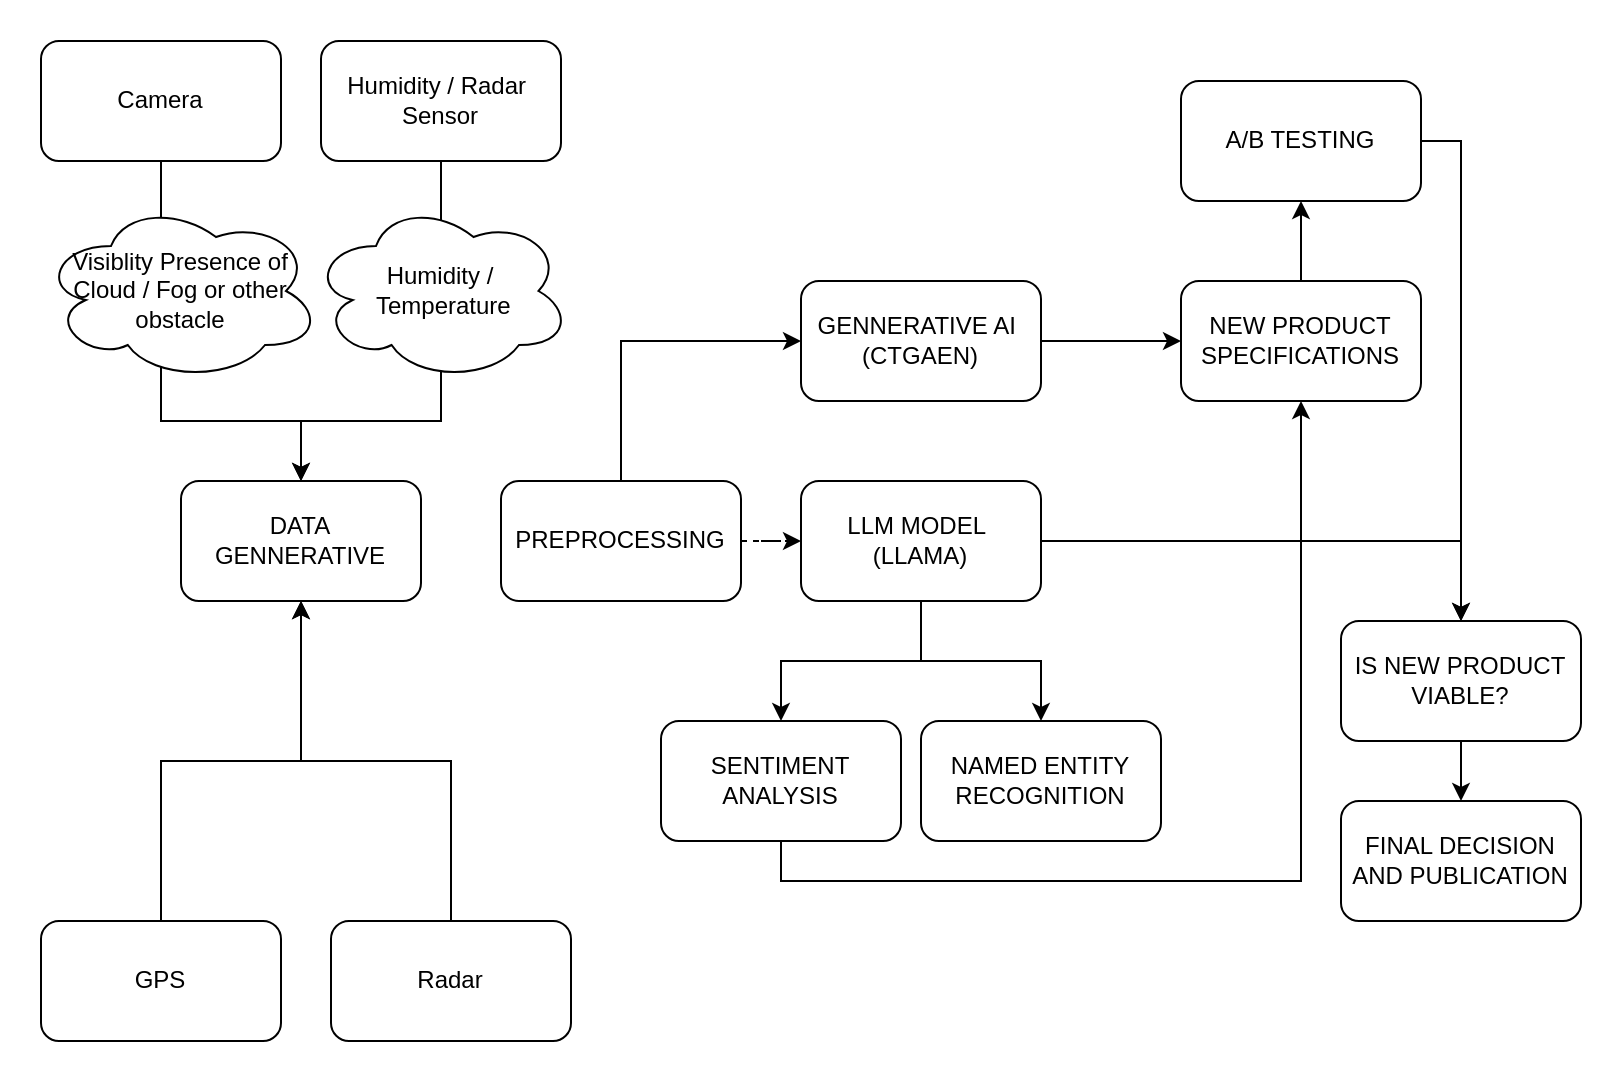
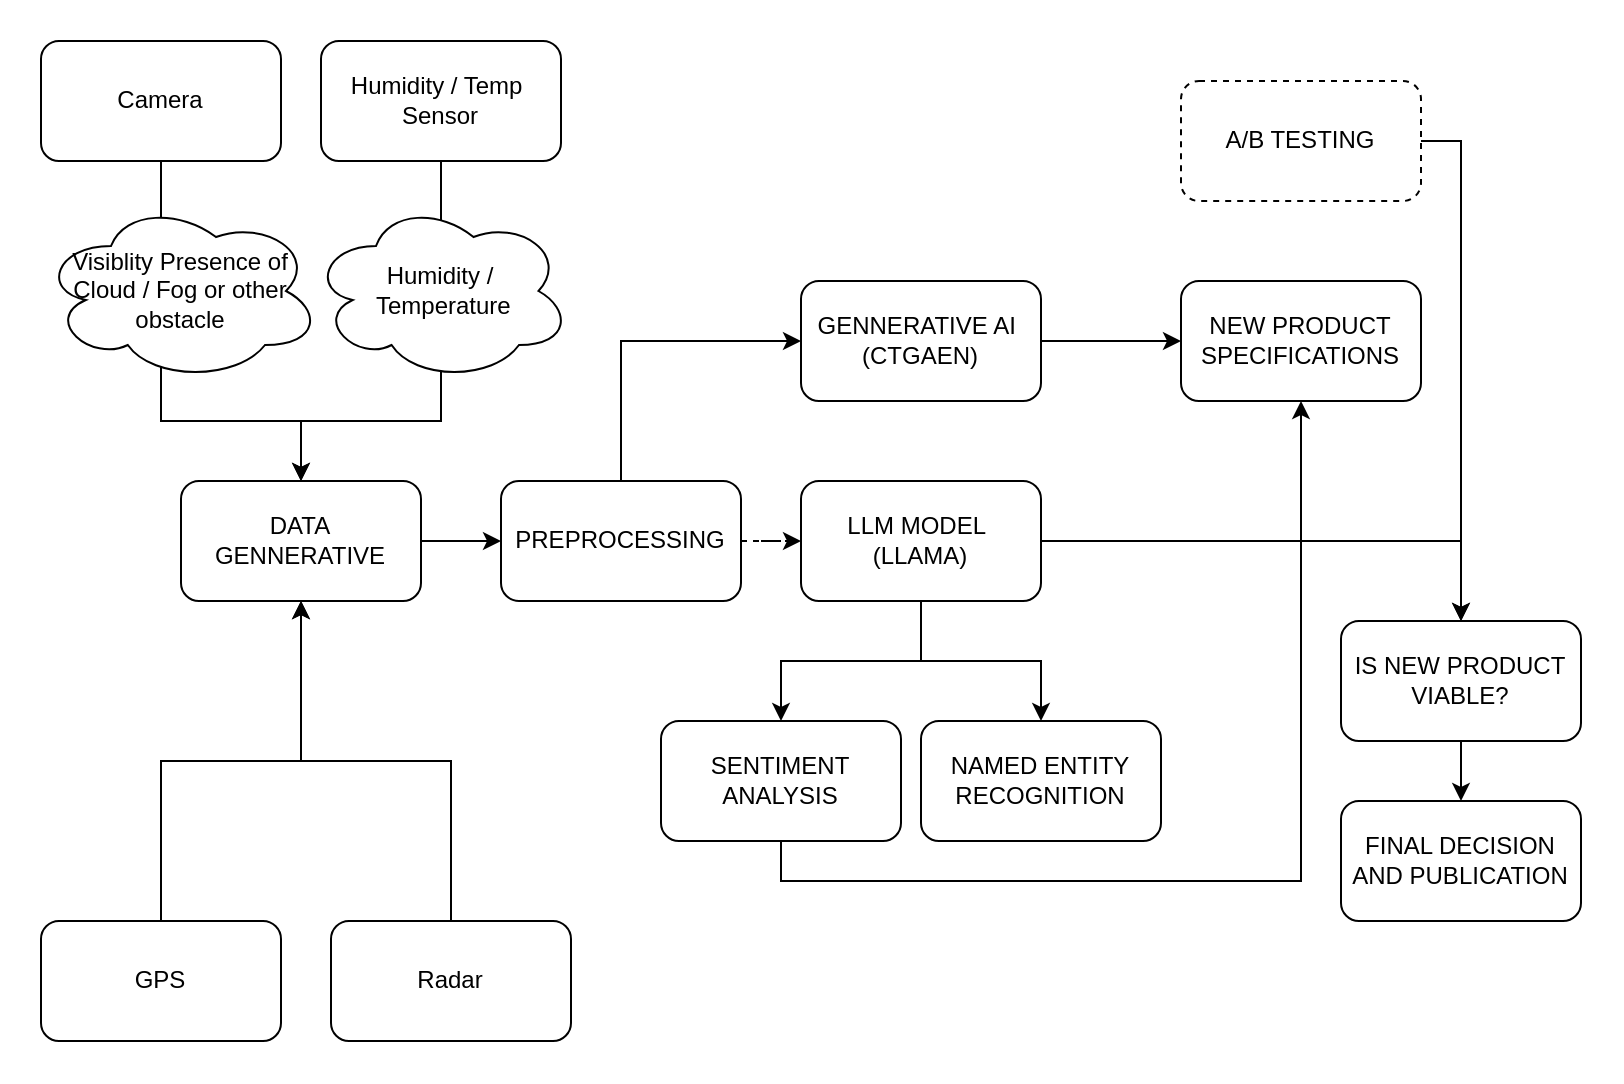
(441, 101) -> (441, 101)
(1301, 141) -> (1301, 141)
(1301, 248) -> none
none -> (454, 541)
